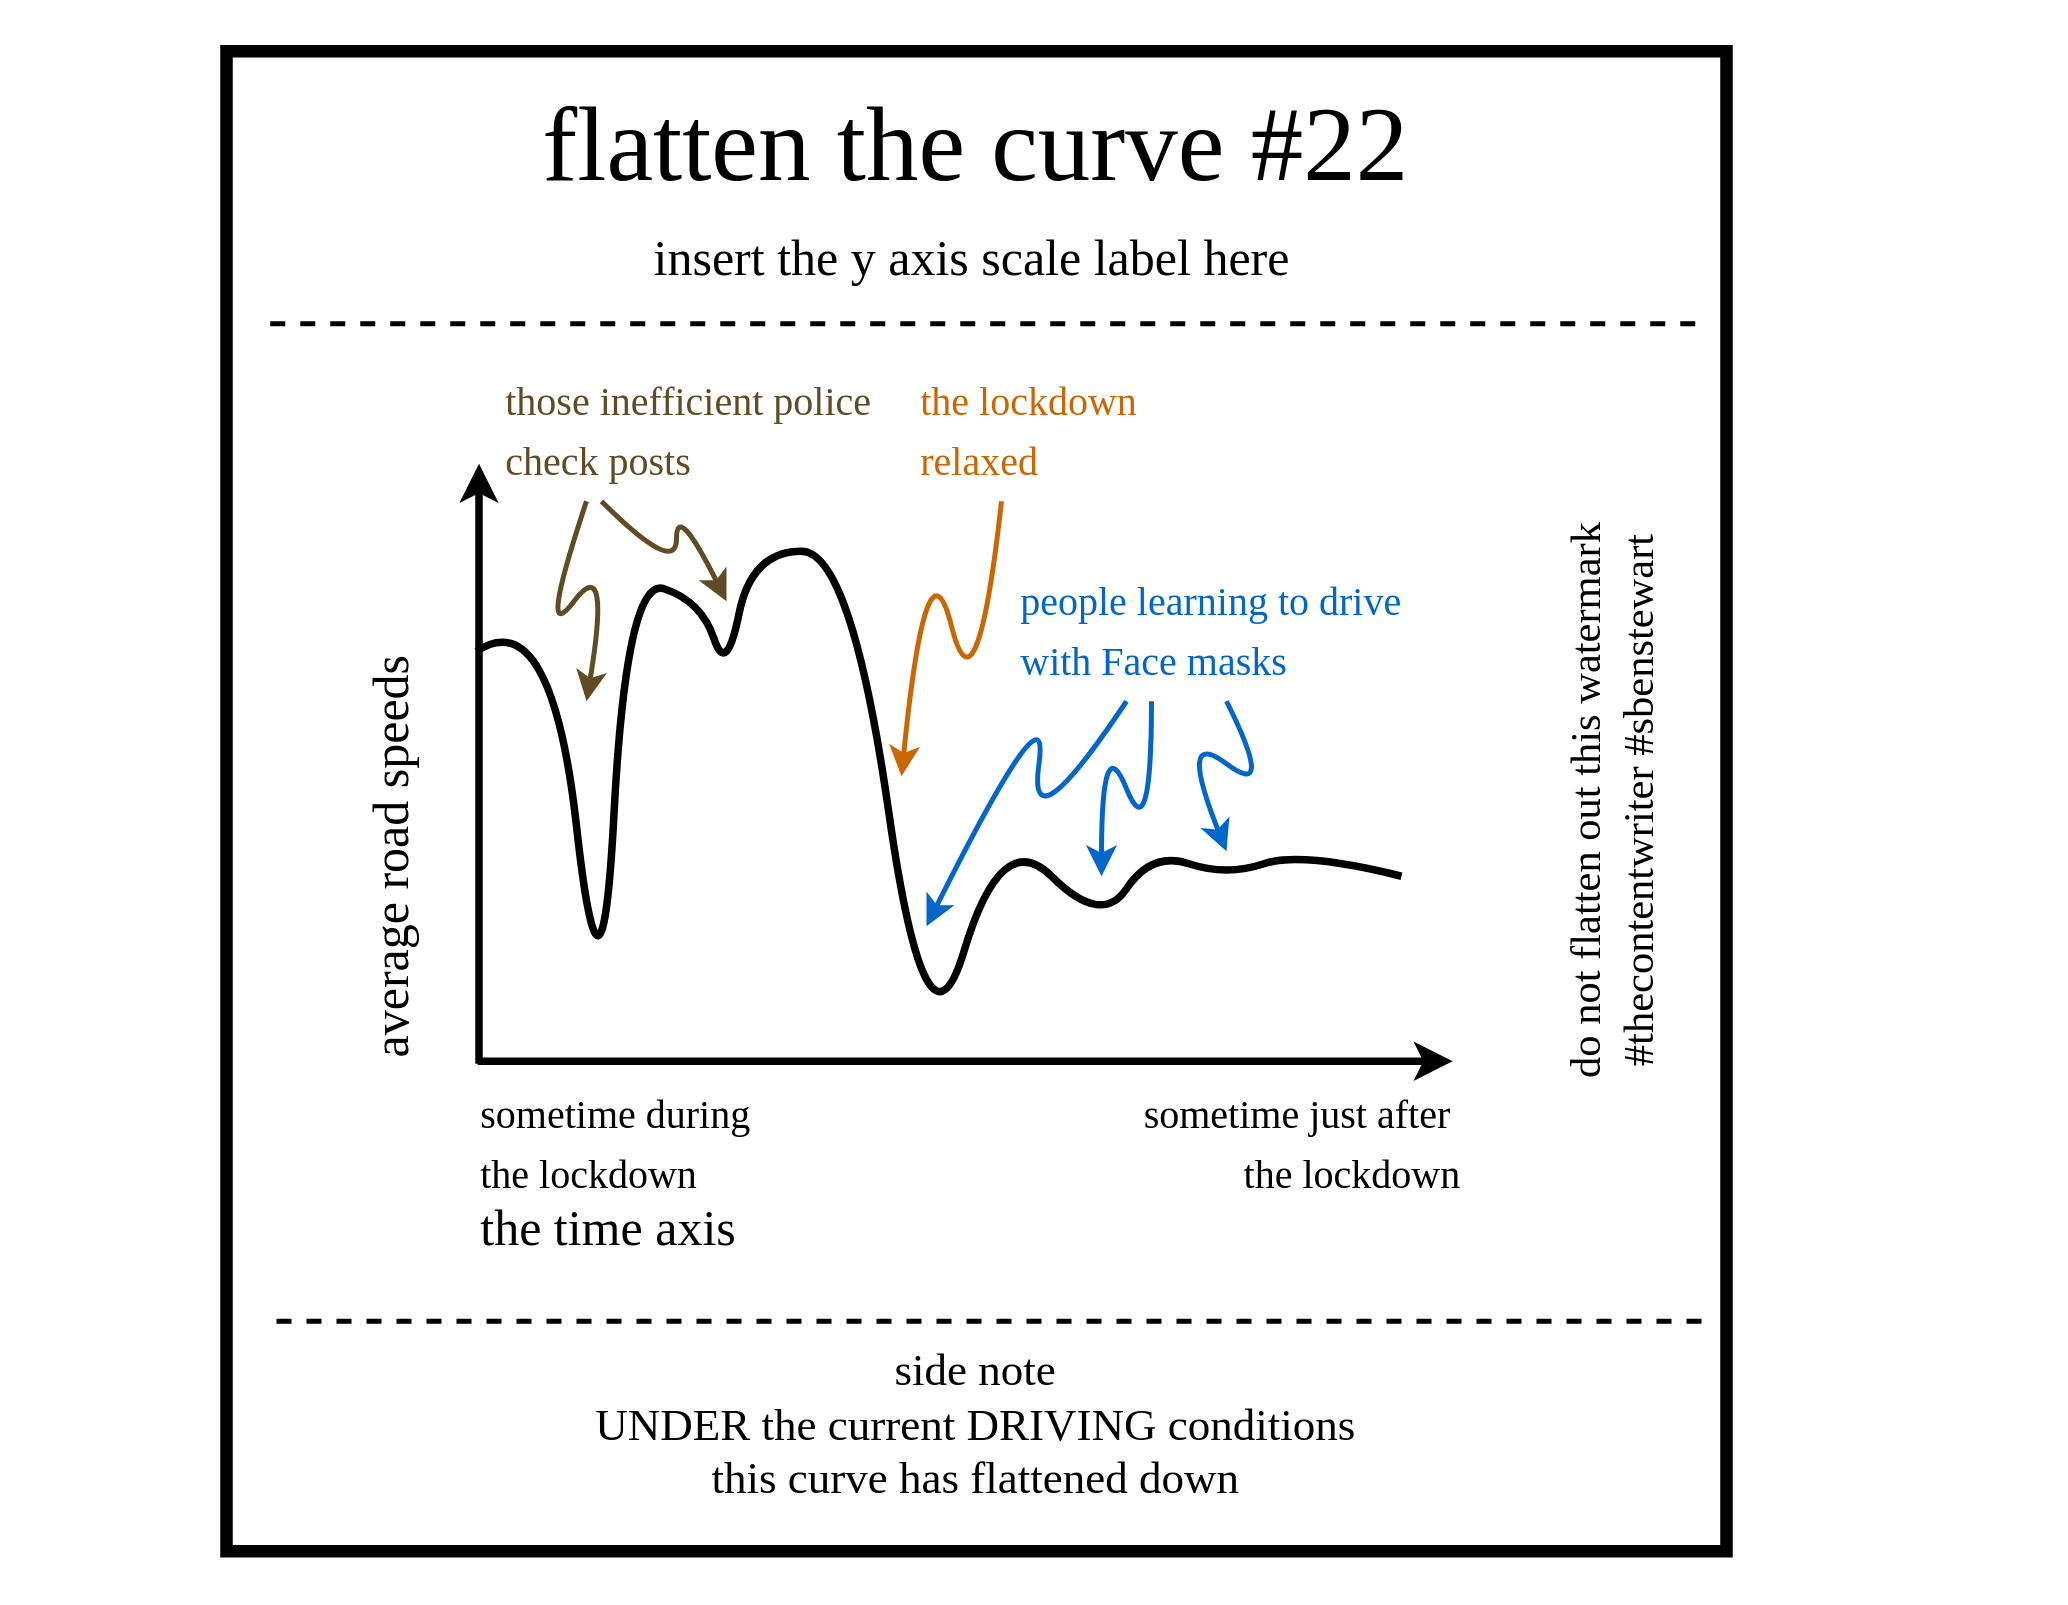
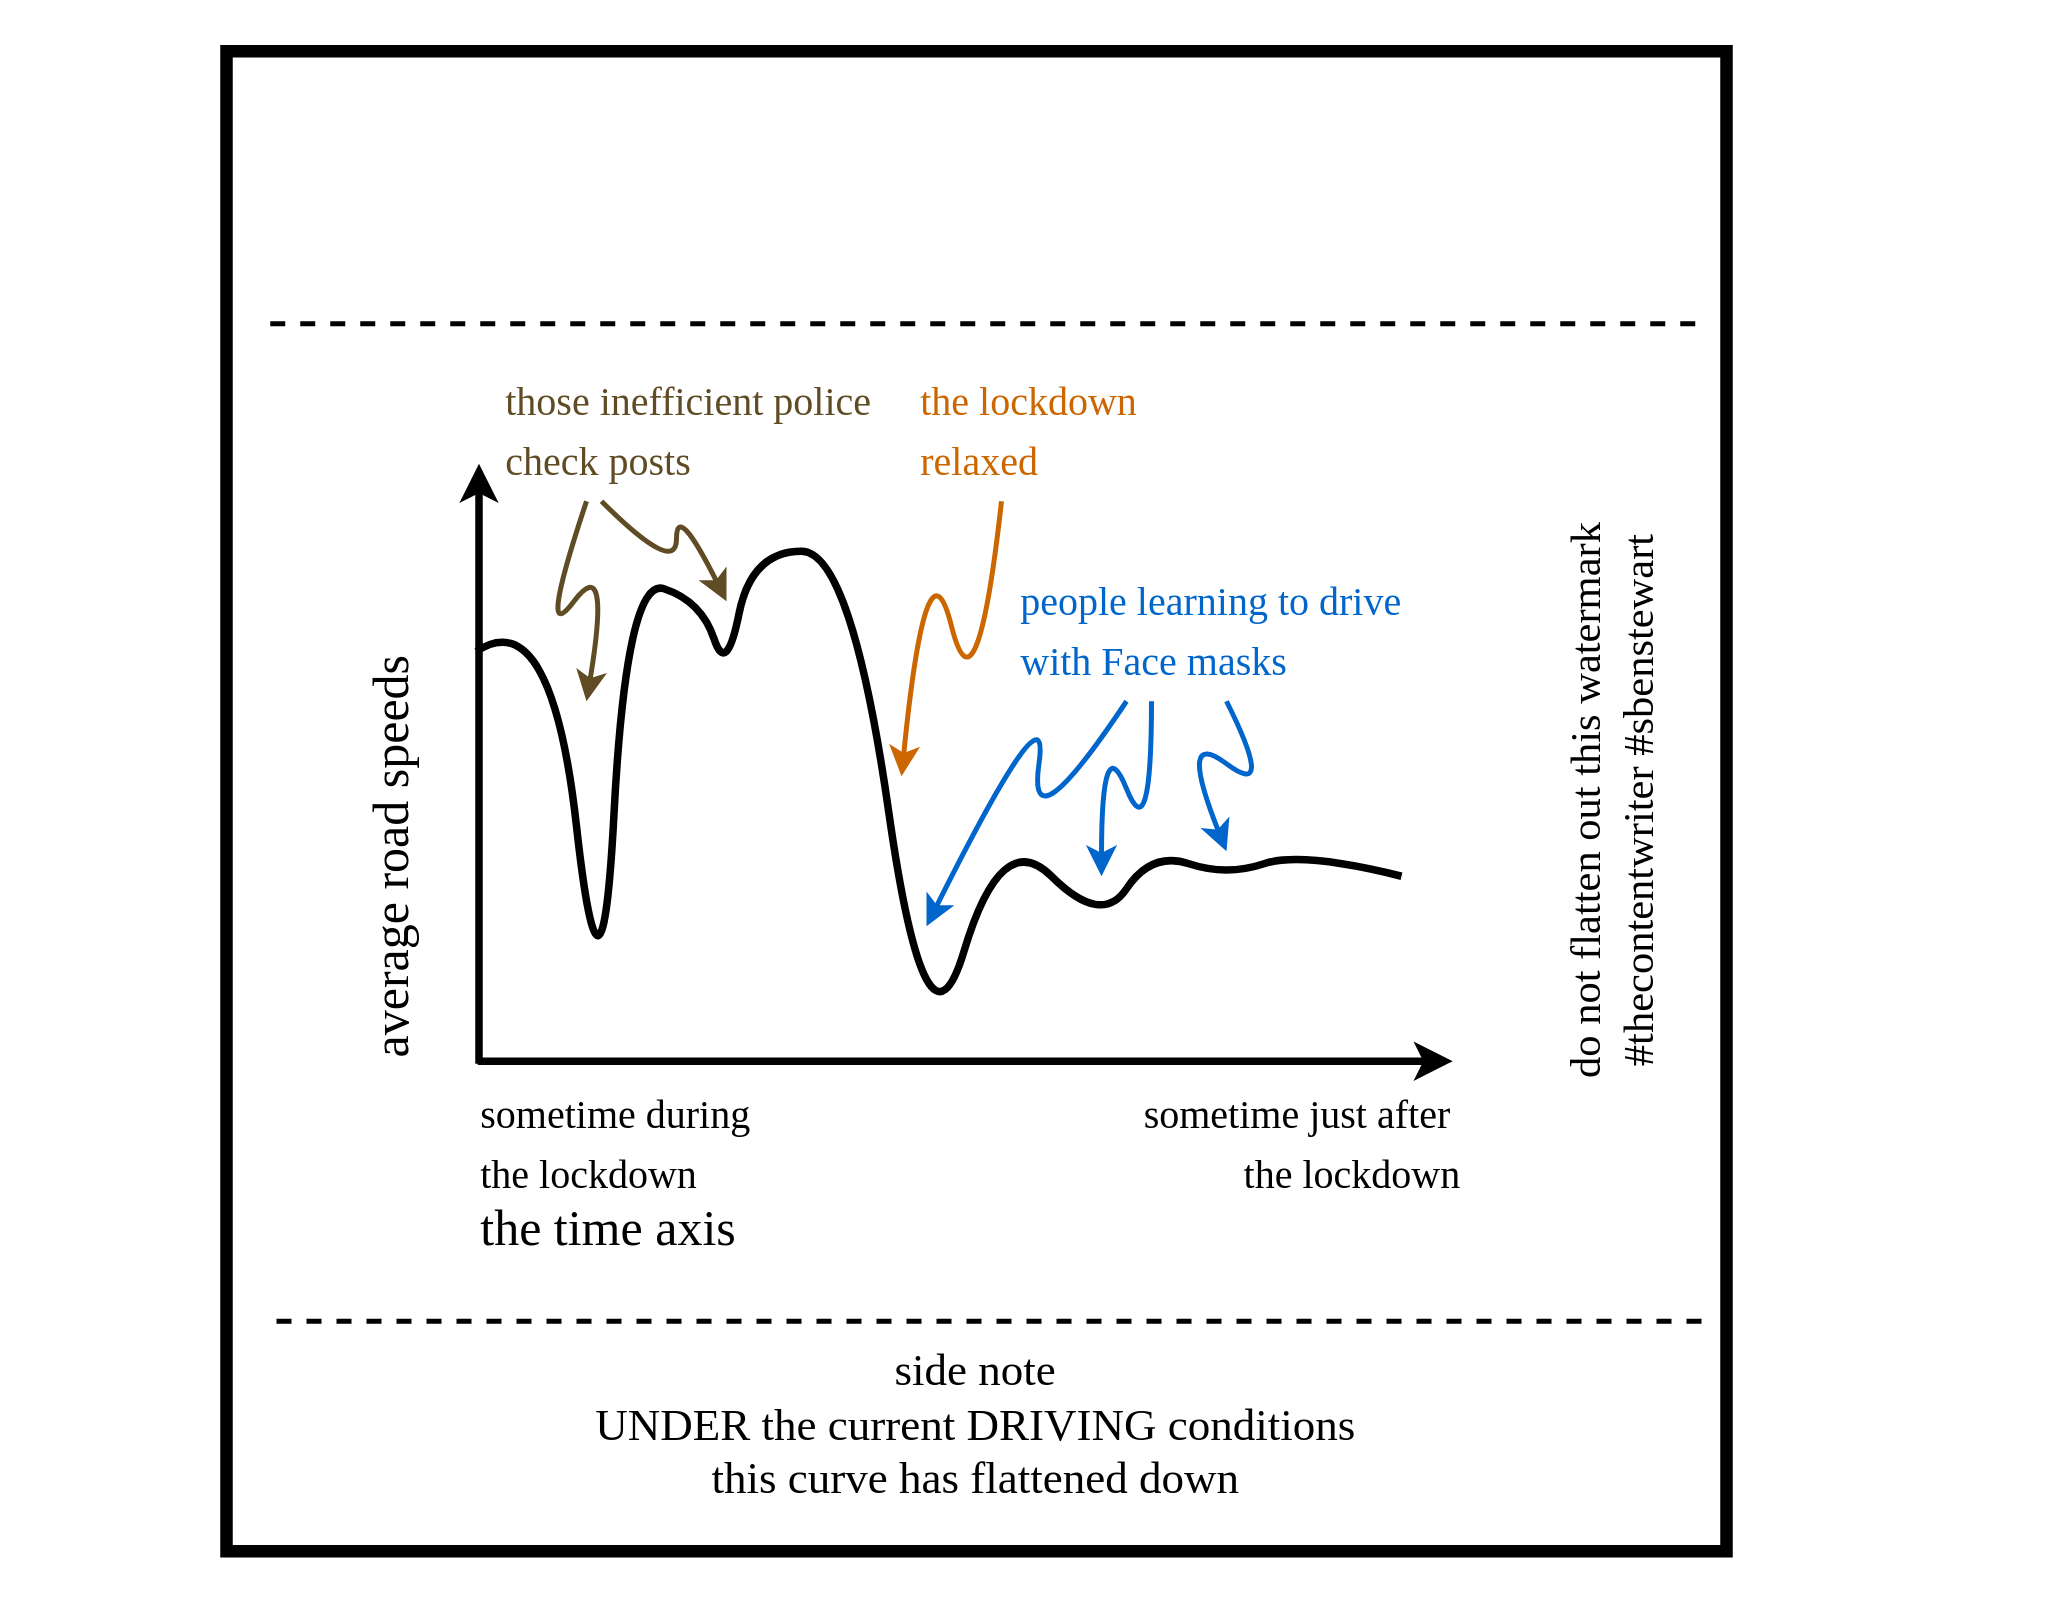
(976, 146) -> none
(973, 256) -> none
